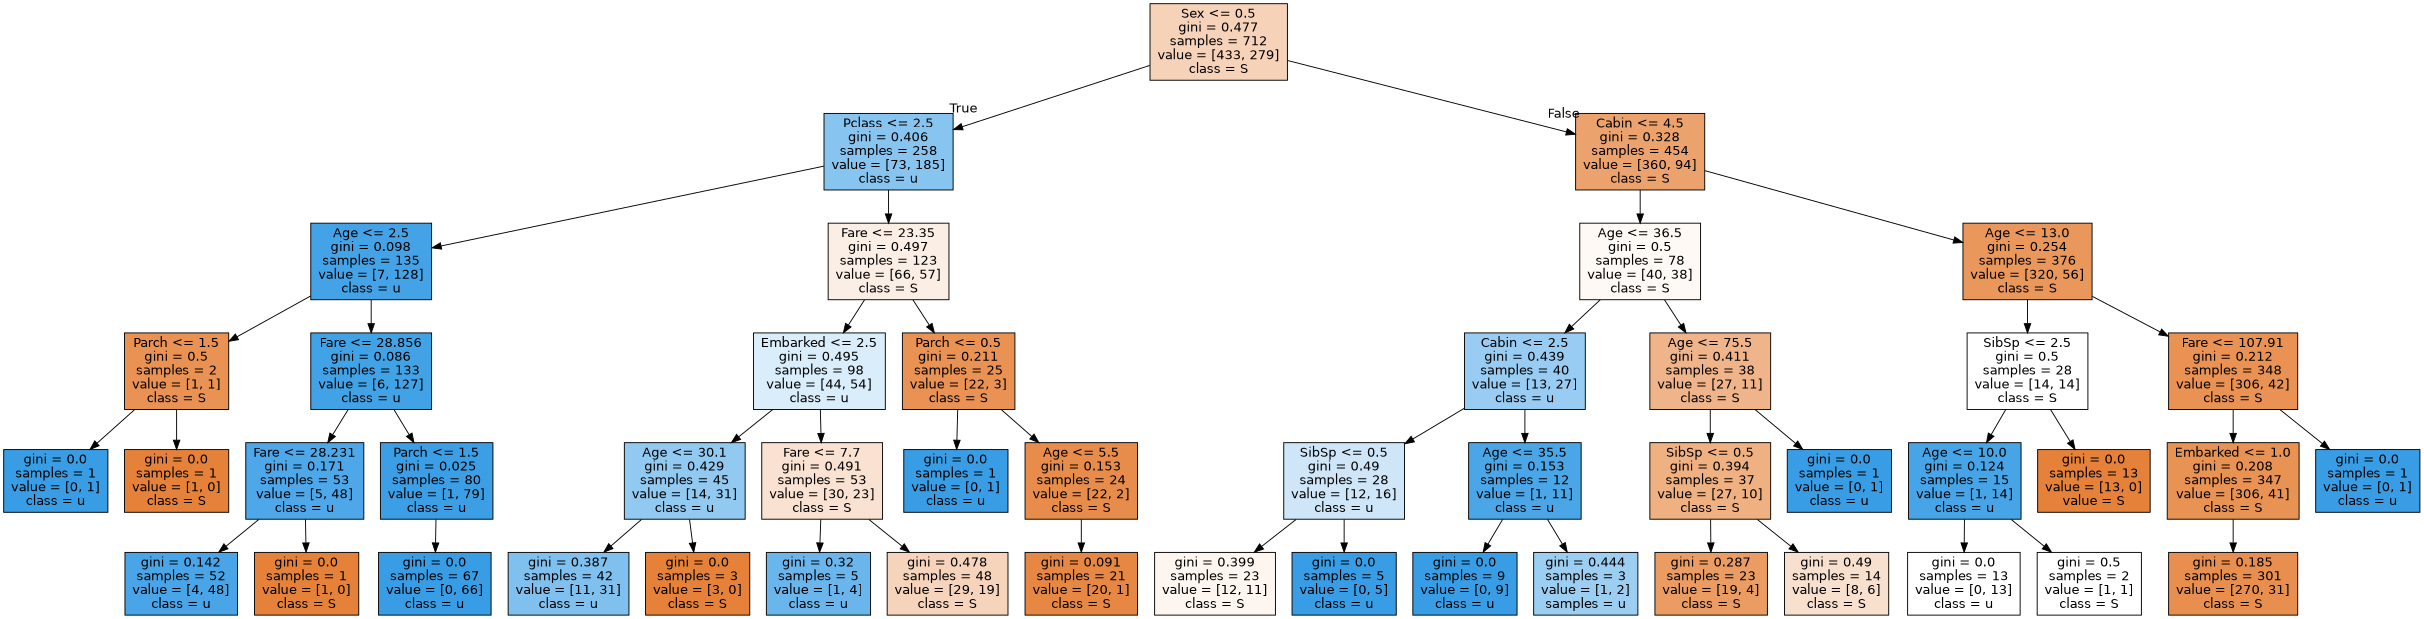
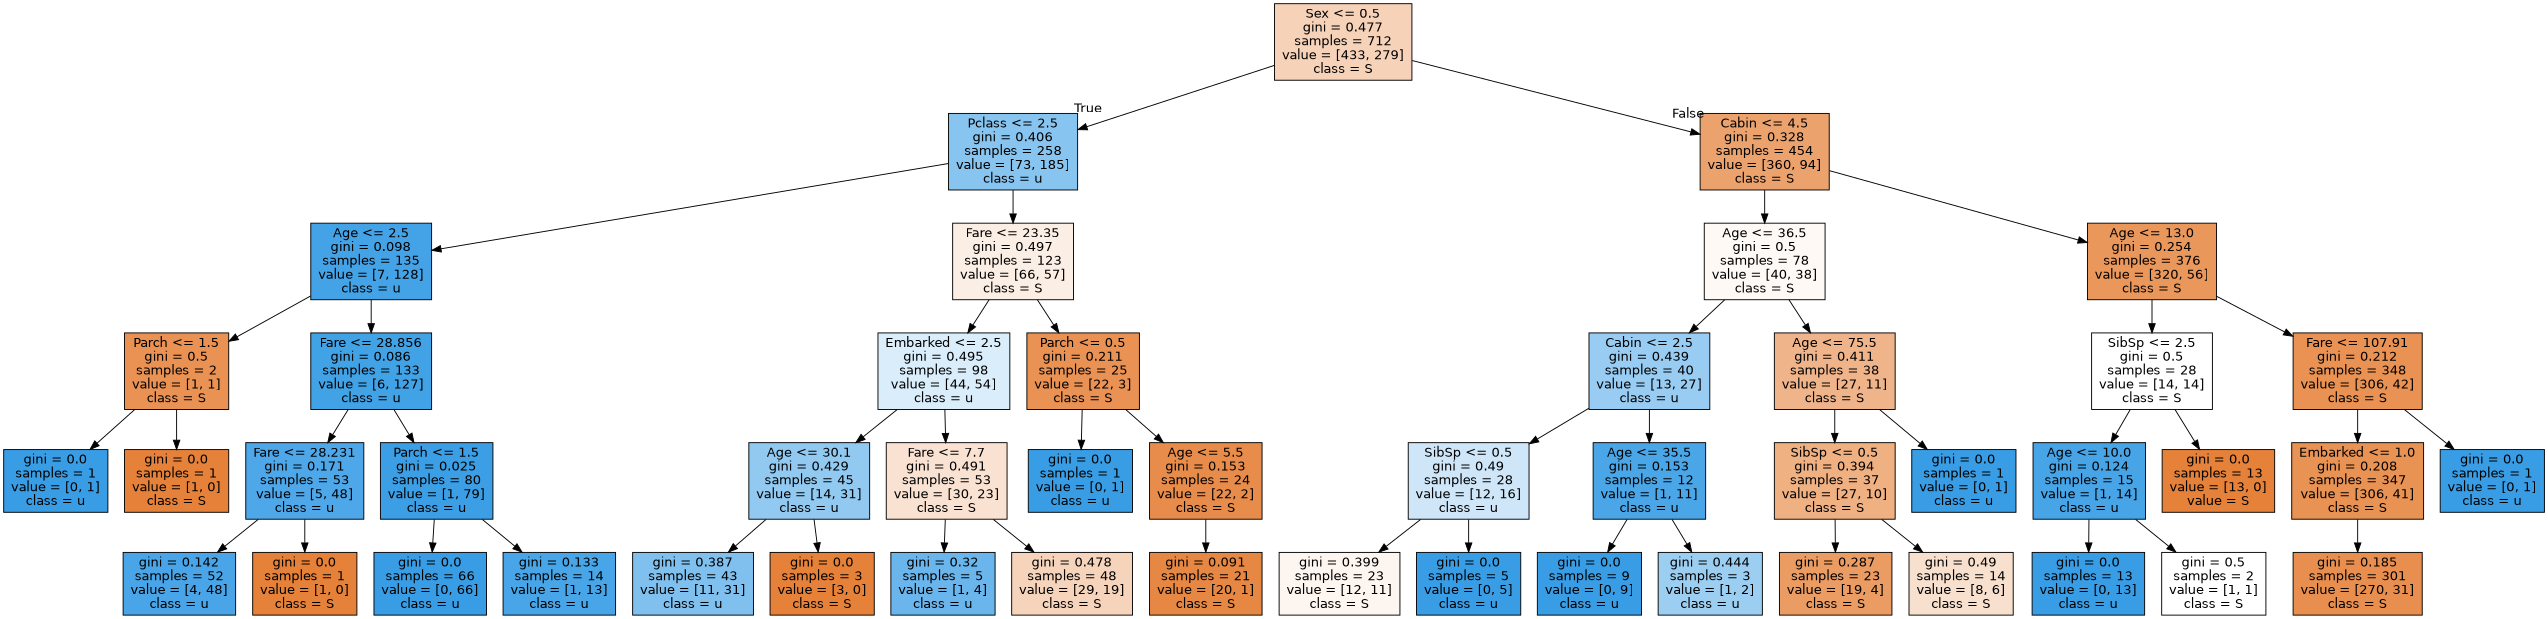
(435, 584) -> (430, 584)
none -> (559, 584)
(569, 584) -> (693, 584)
(1586, 584) -> (1710, 584)
(1964, 584) -> (2088, 584)
